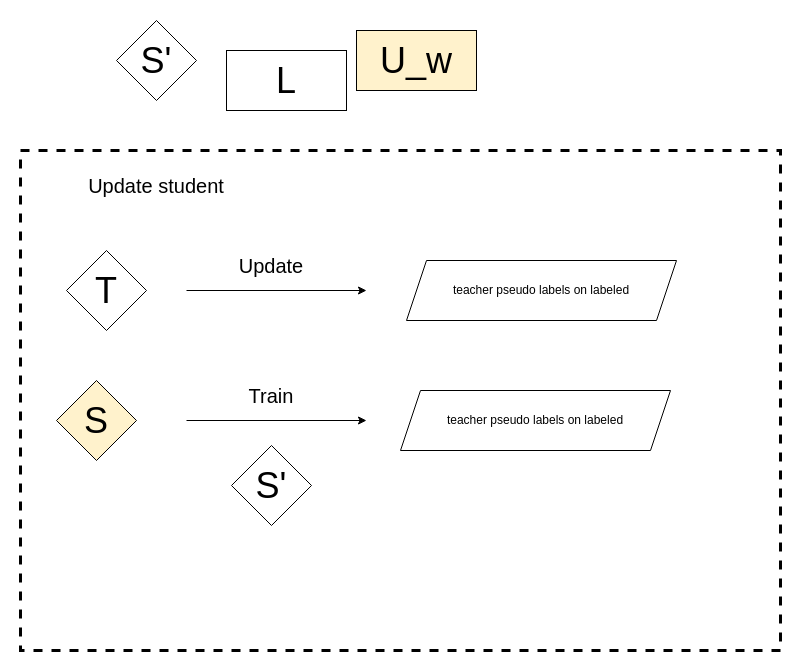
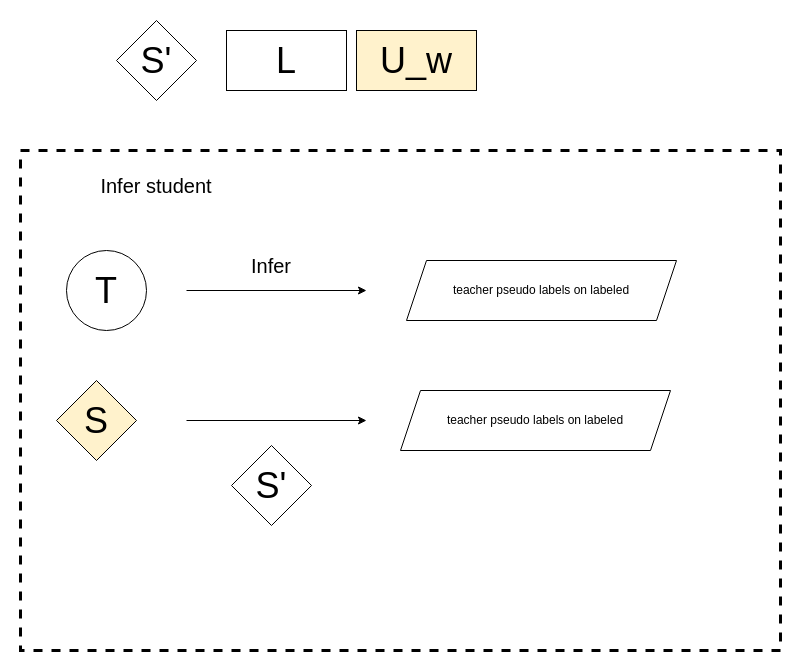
(287, 81) -> (287, 61)
(157, 186) -> (157, 186)
(272, 266) -> (272, 266)
(107, 291) -> (107, 291)
(272, 396) -> none
